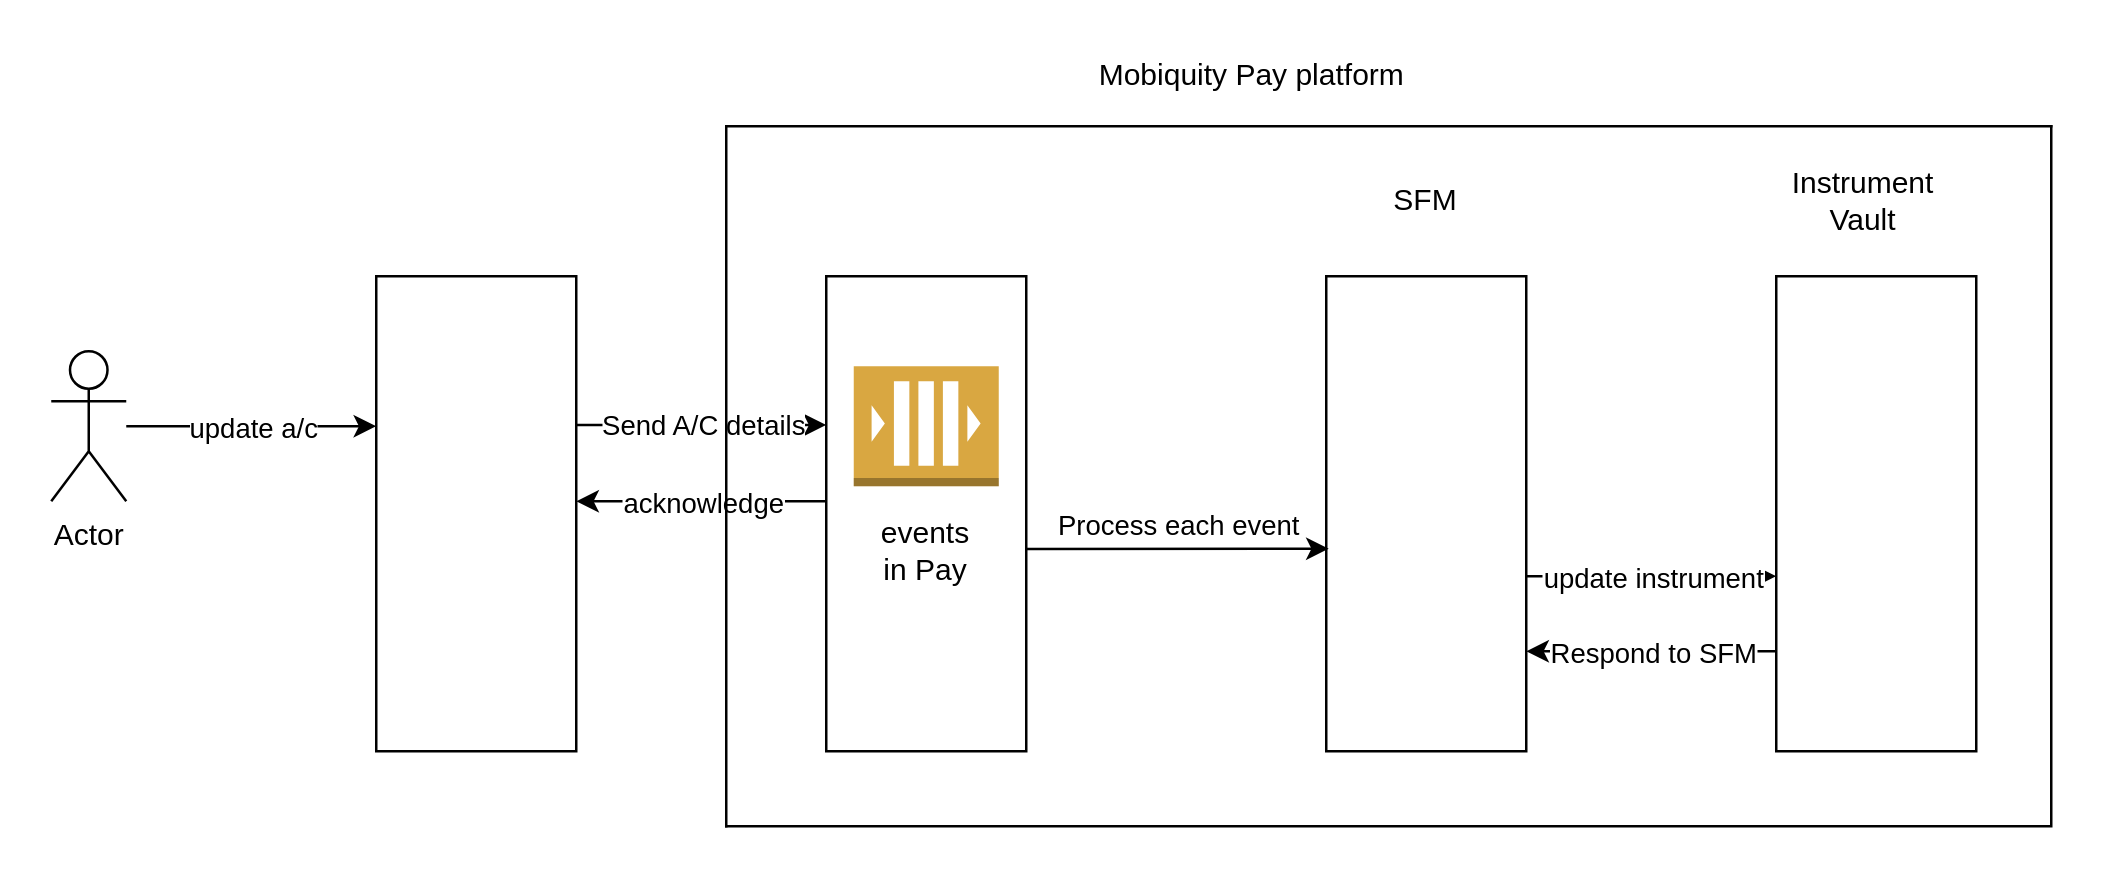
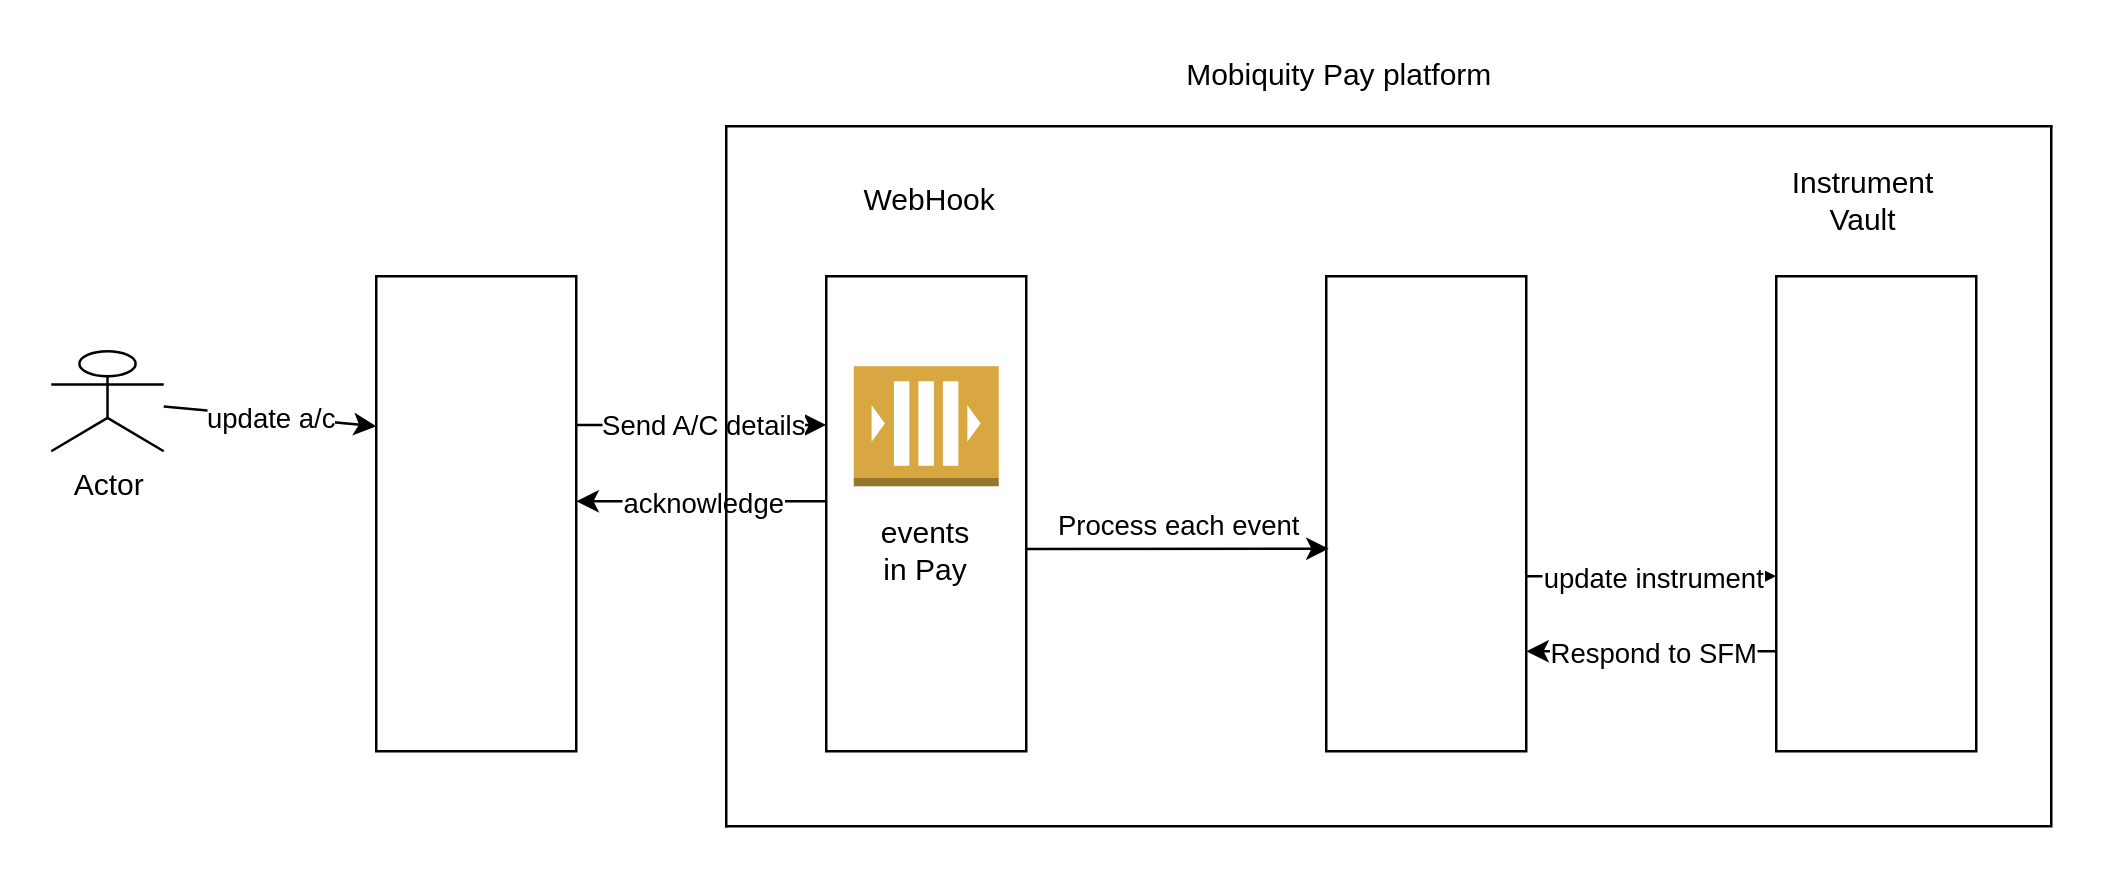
(1253, 76) -> (1340, 76)
none -> (926, 201)
(1426, 201) -> none
(89, 426) -> (108, 401)
